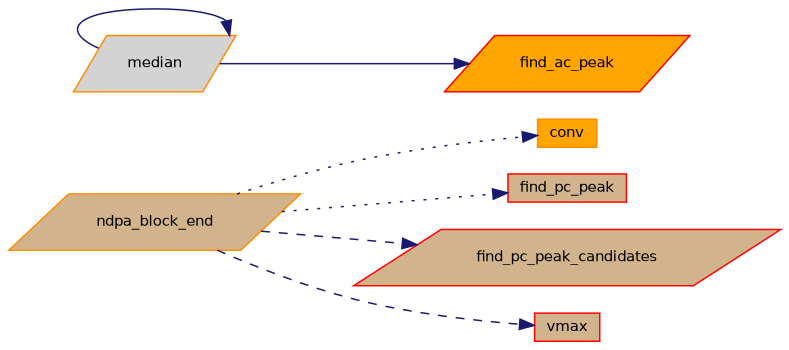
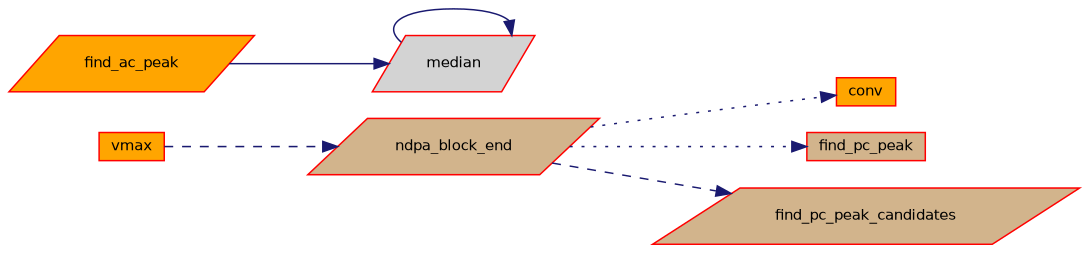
(155, 64) -> (454, 64)
(337, 64) -> (302, 64)
(567, 133) -> (866, 92)
(155, 222) -> (454, 147)
(365, 302) -> (243, 147)
(567, 327) -> (132, 147)
